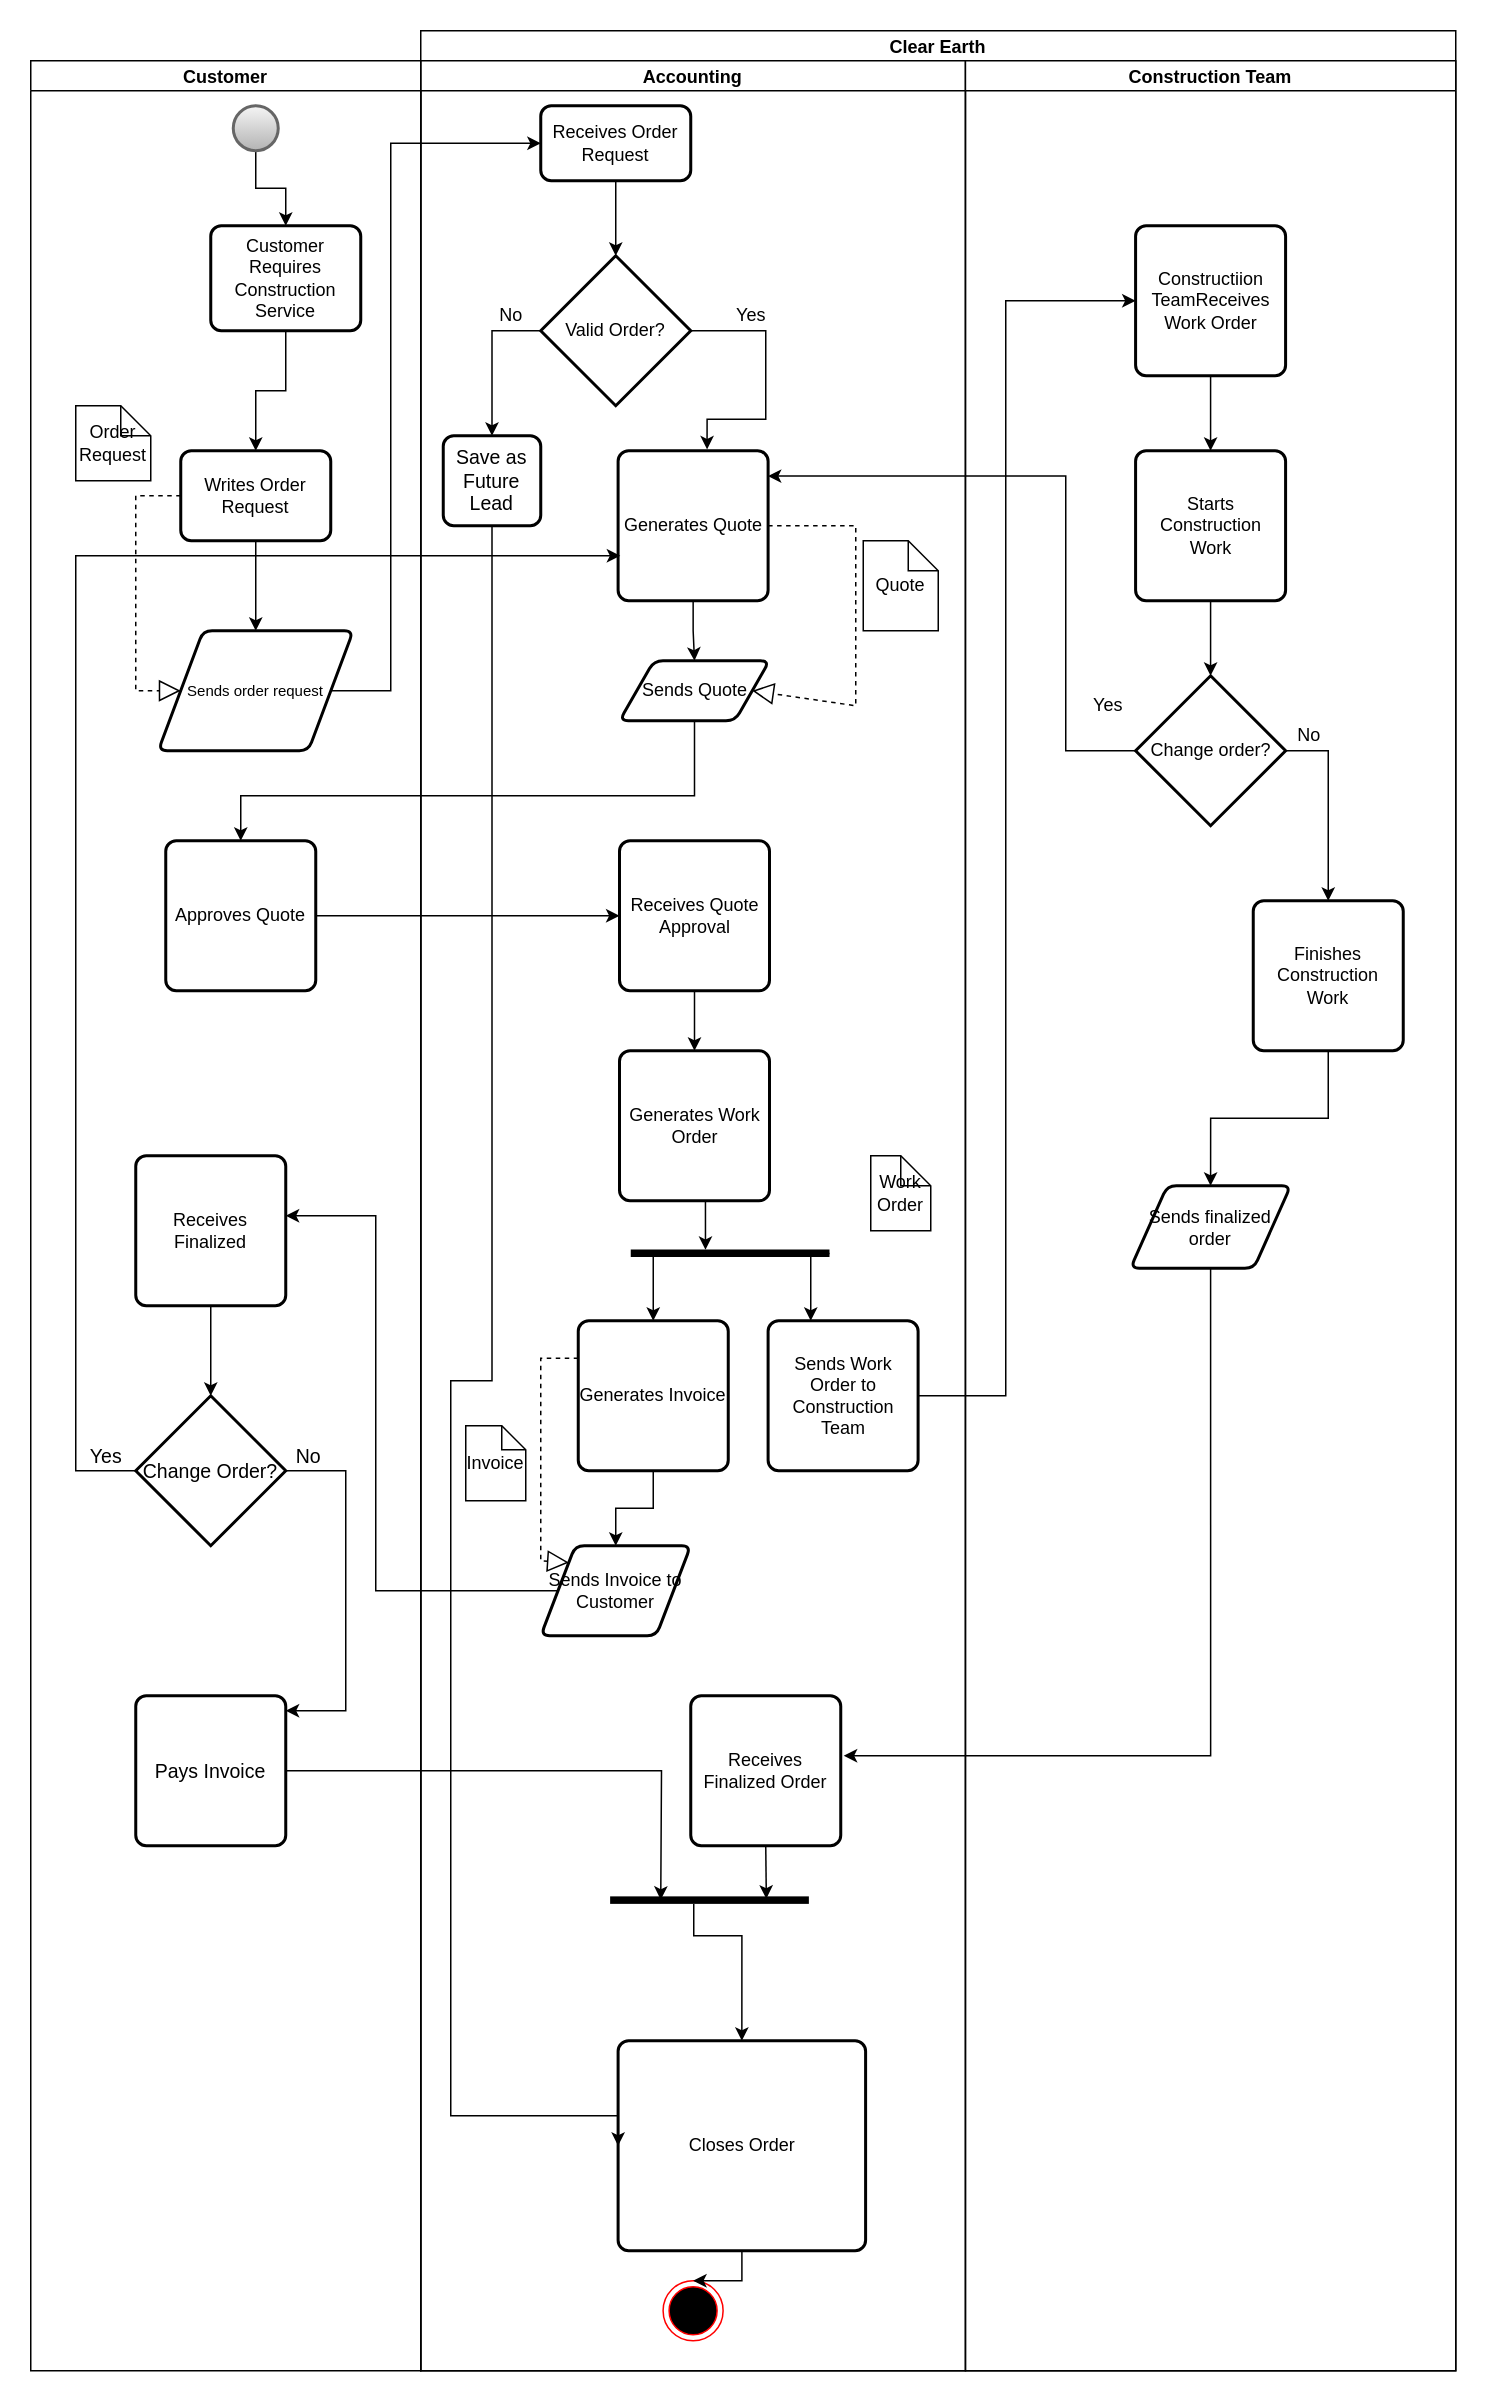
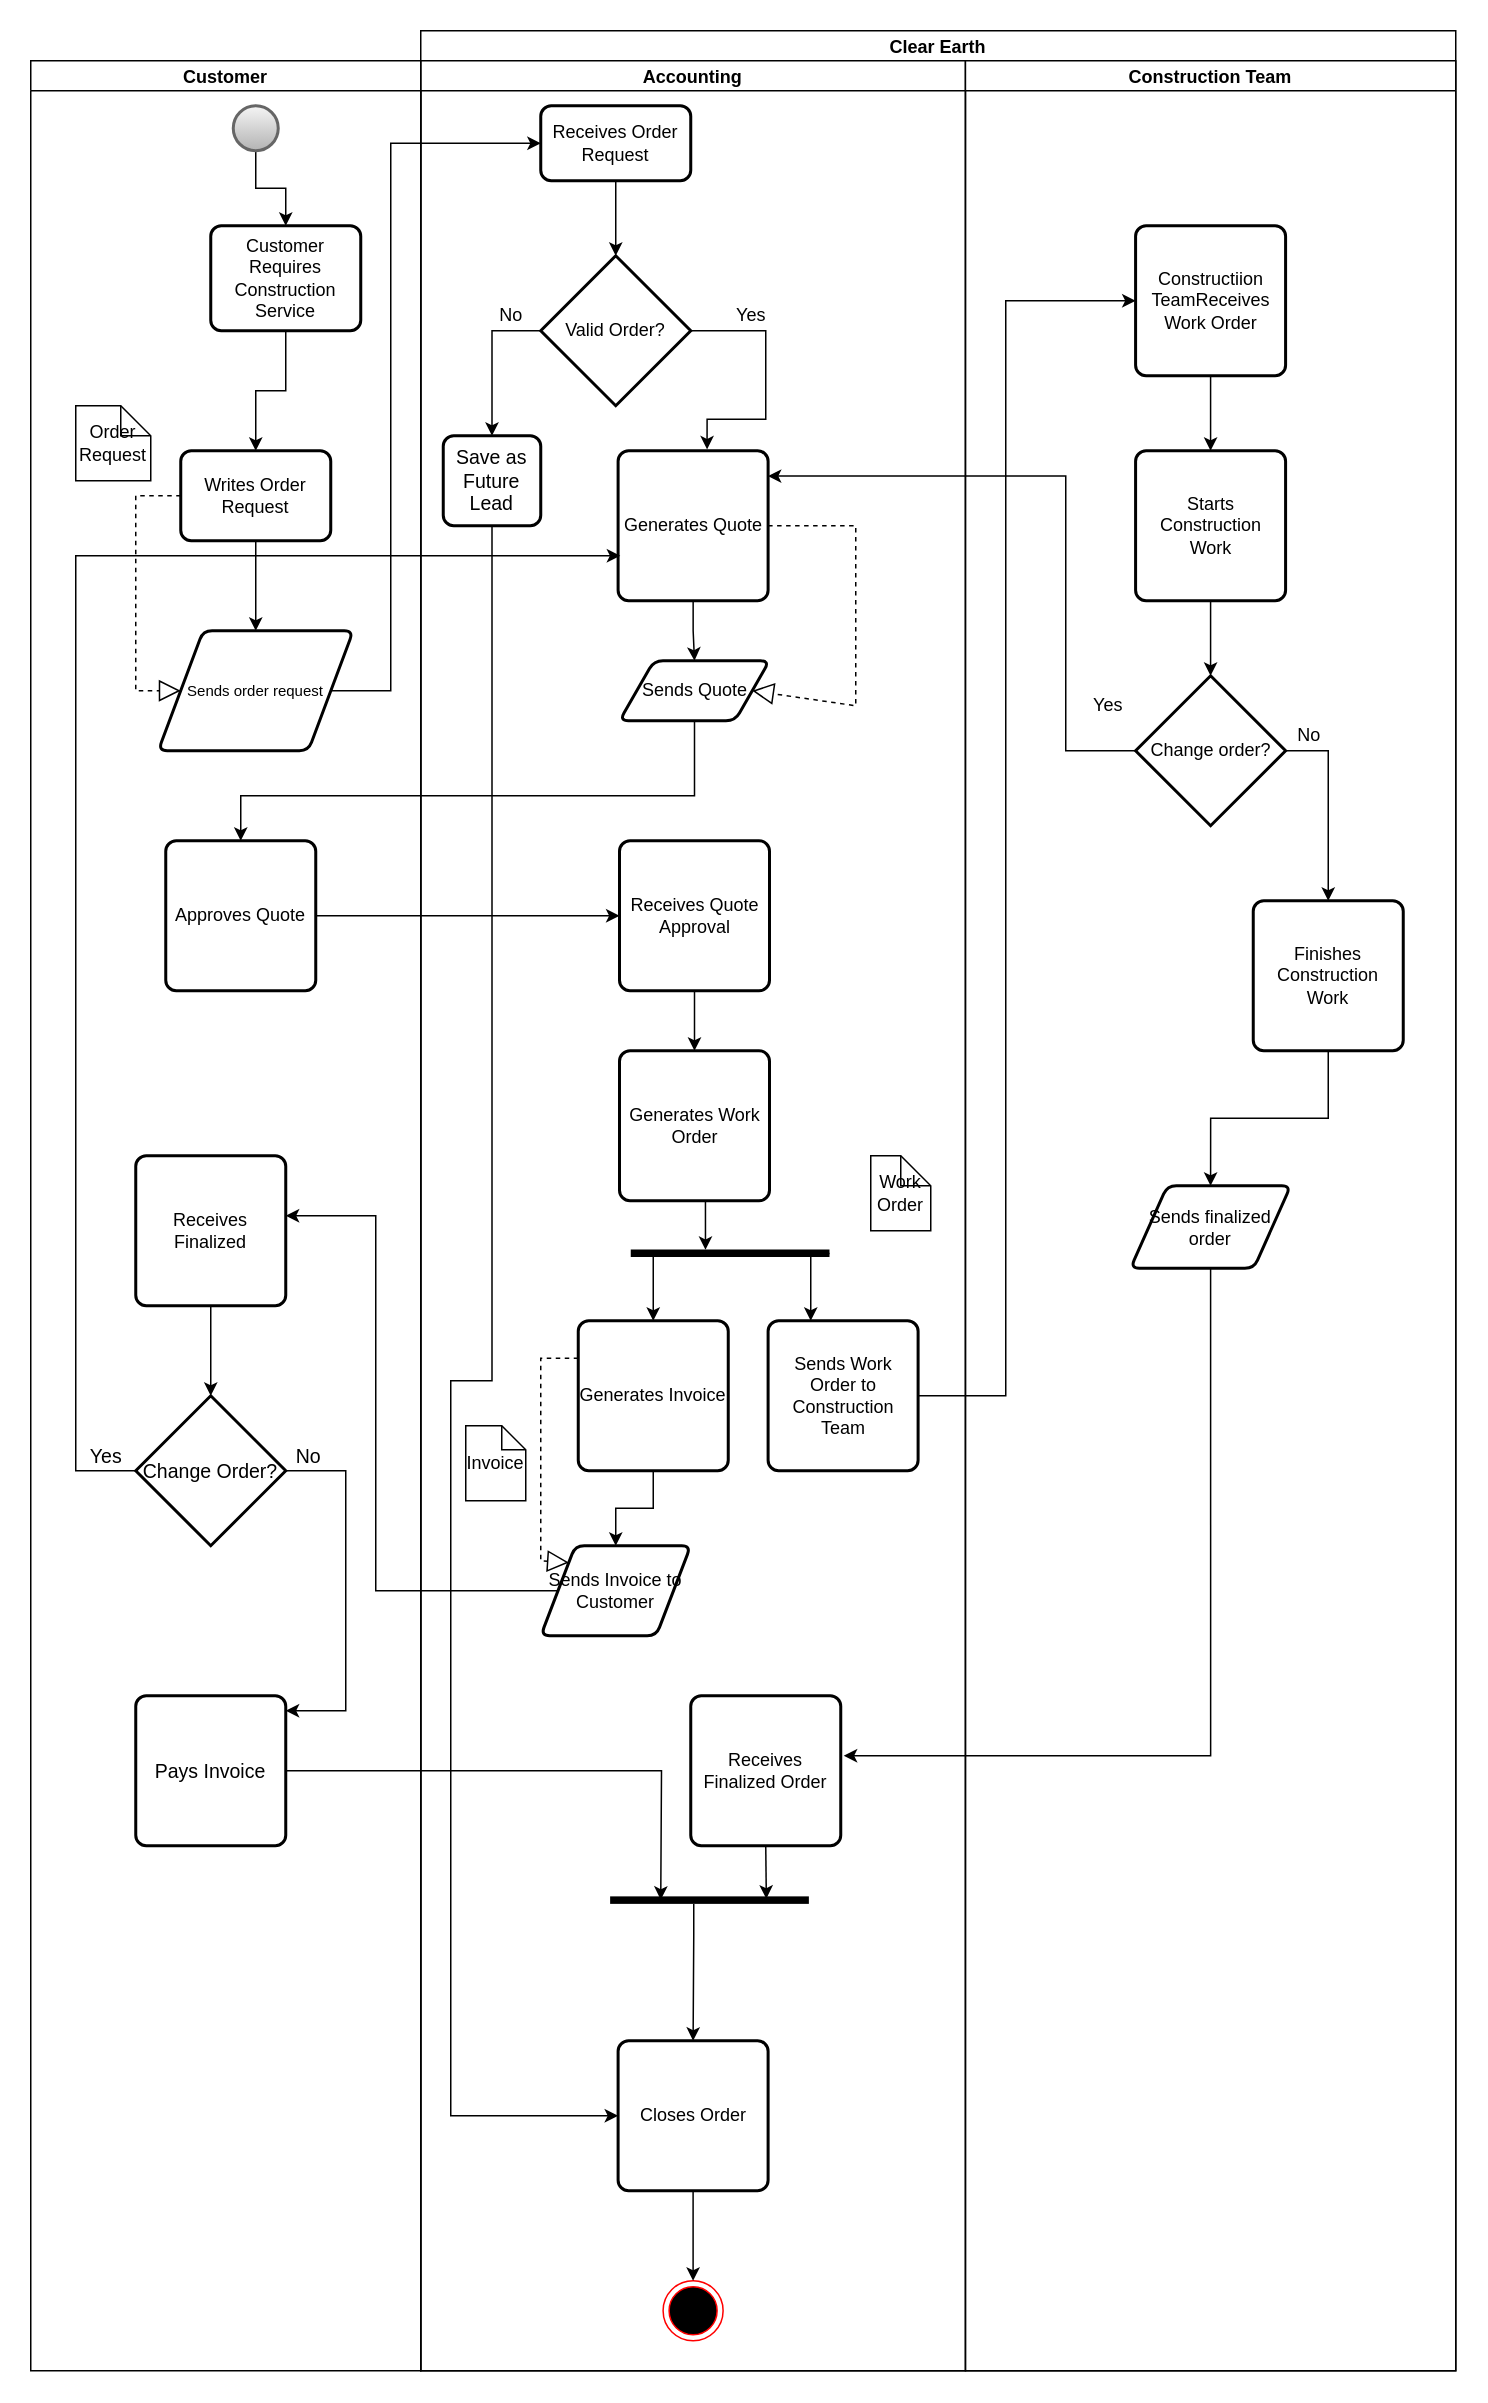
(901, 586) -> none
(742, 2146) -> (693, 2116)
